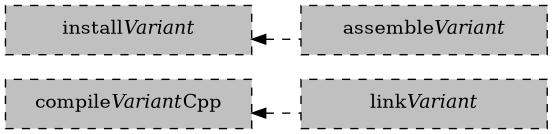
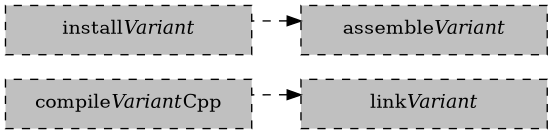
(283, 39) -> (270, 21)
(283, 113) -> (270, 95)
